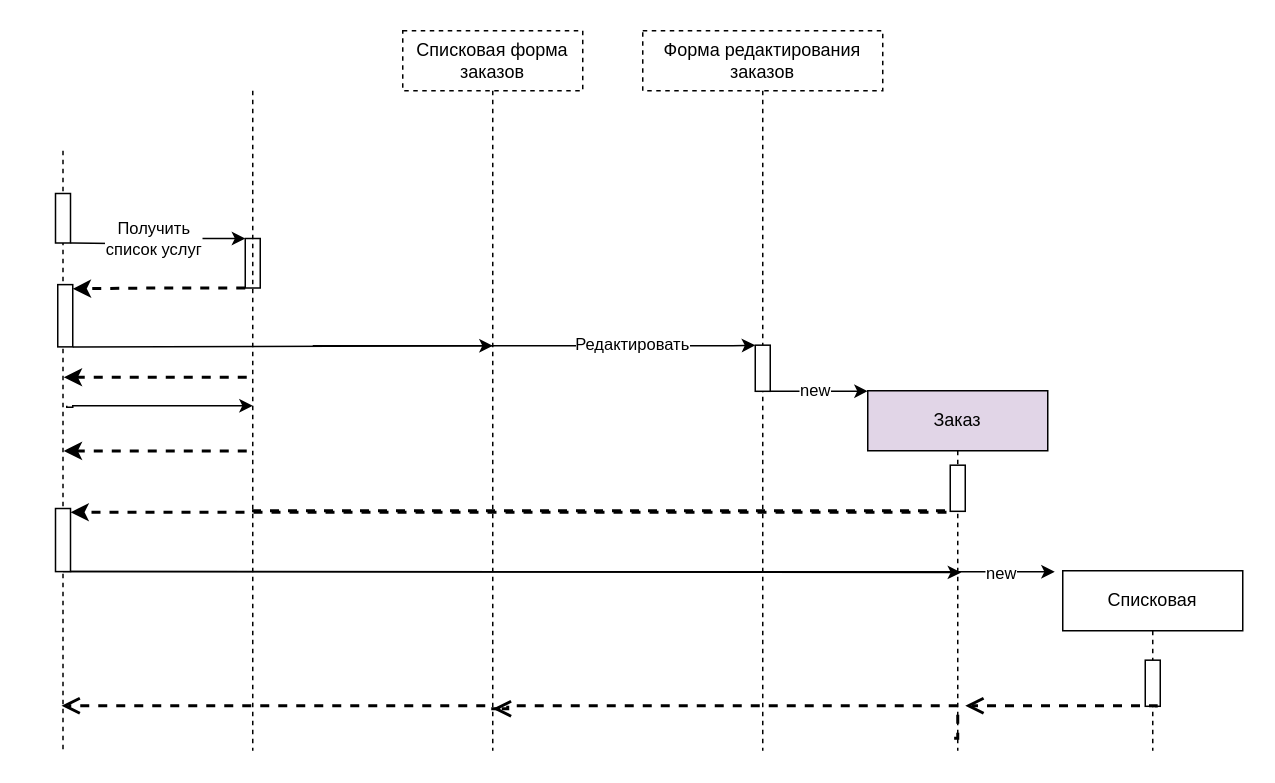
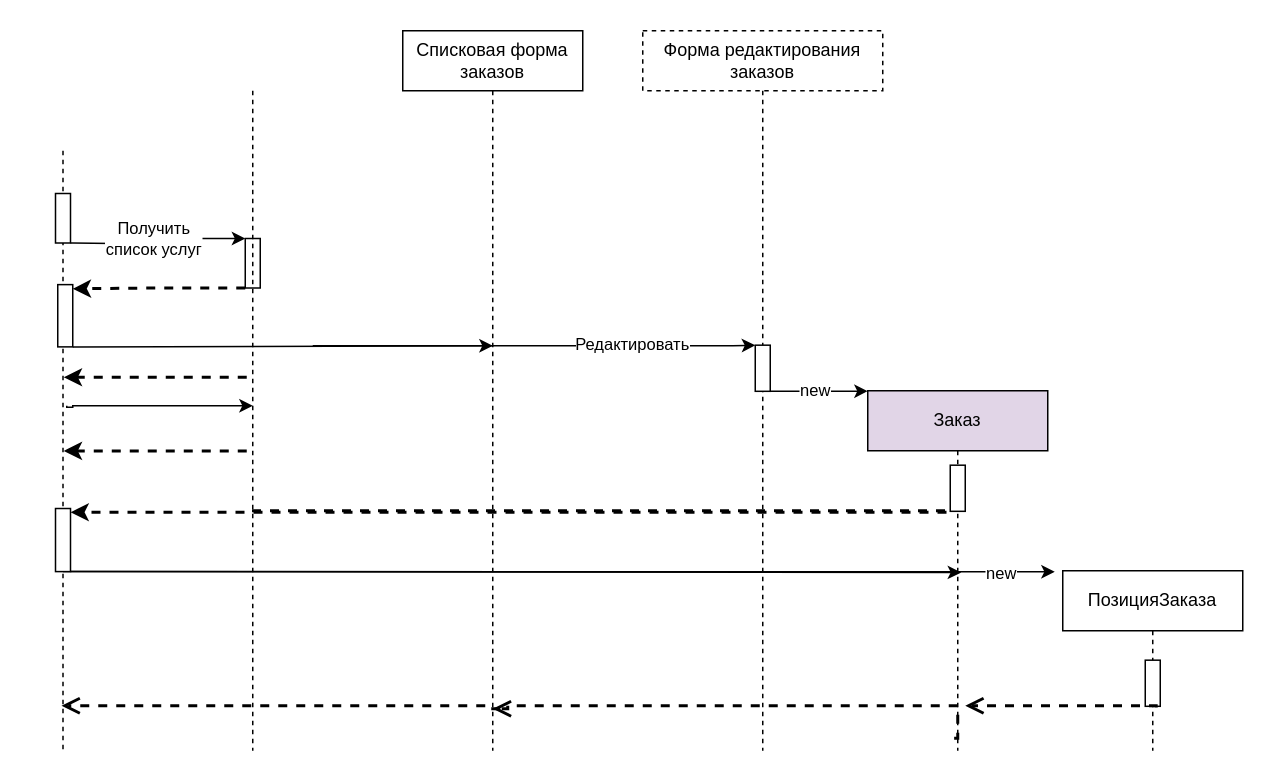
(493, 61) -> (493, 61)
(1153, 601) -> (1153, 601)
